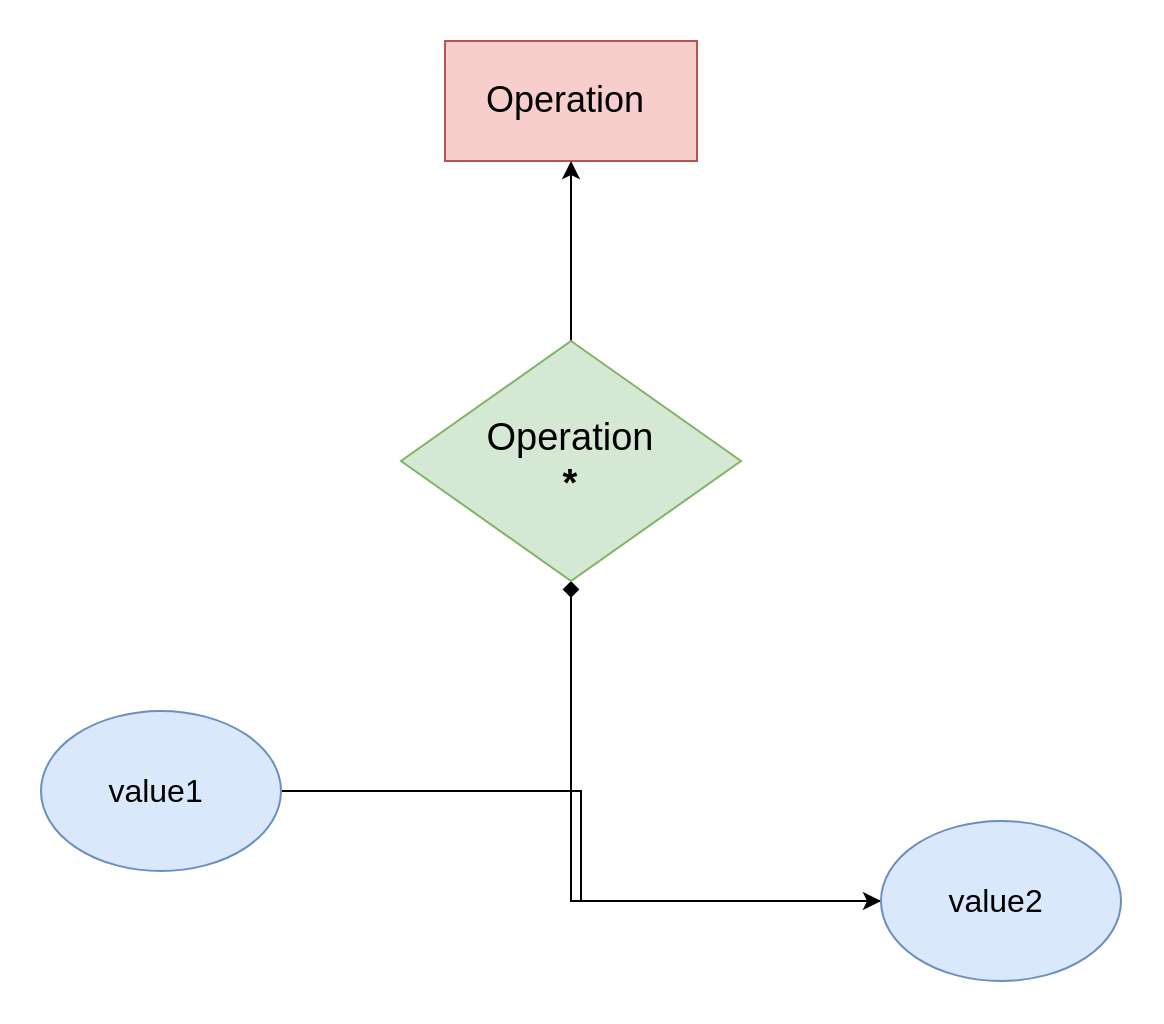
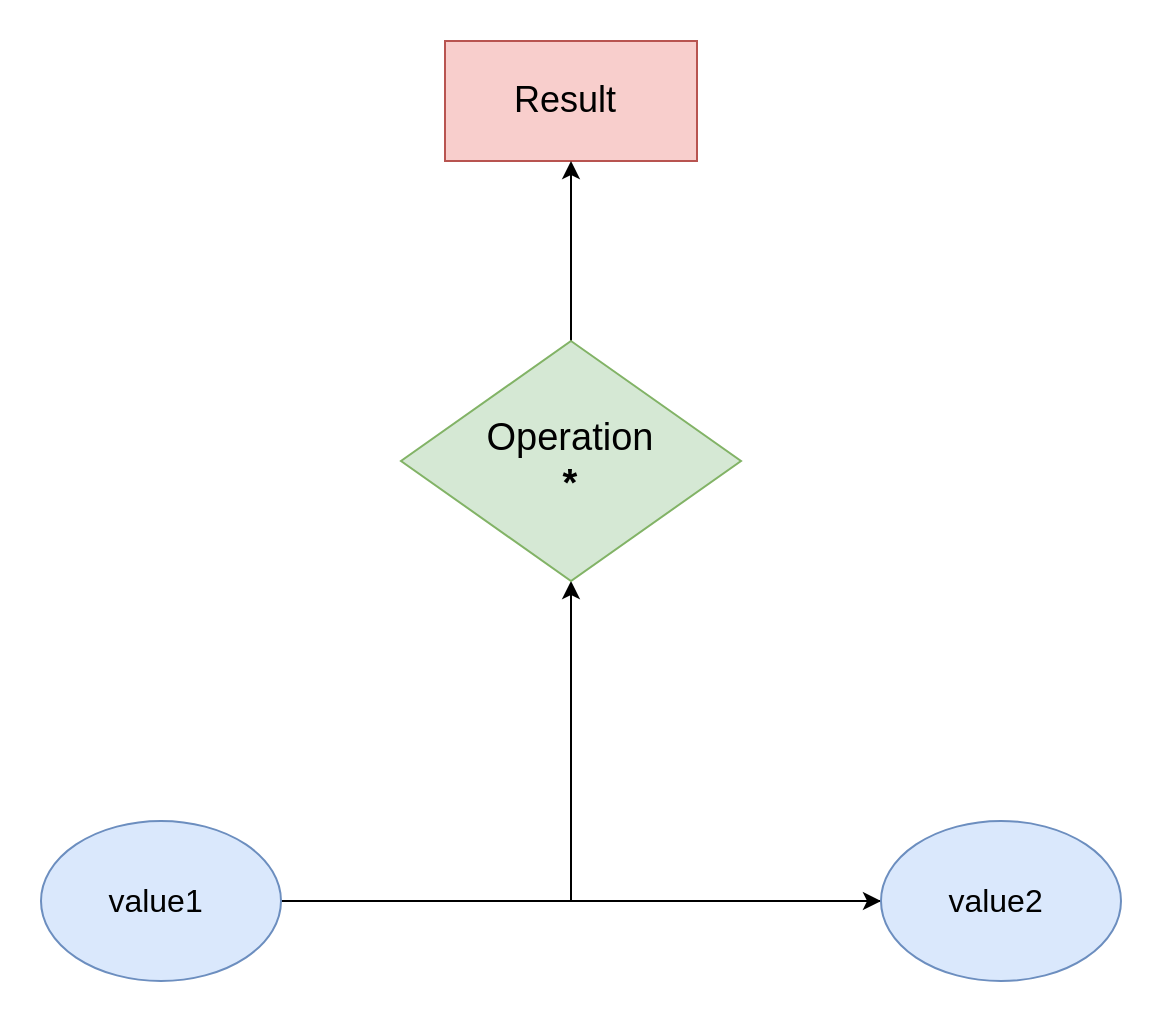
(571, 101) -> (571, 101)
(571, 597) -> (571, 596)
(161, 791) -> (161, 901)
